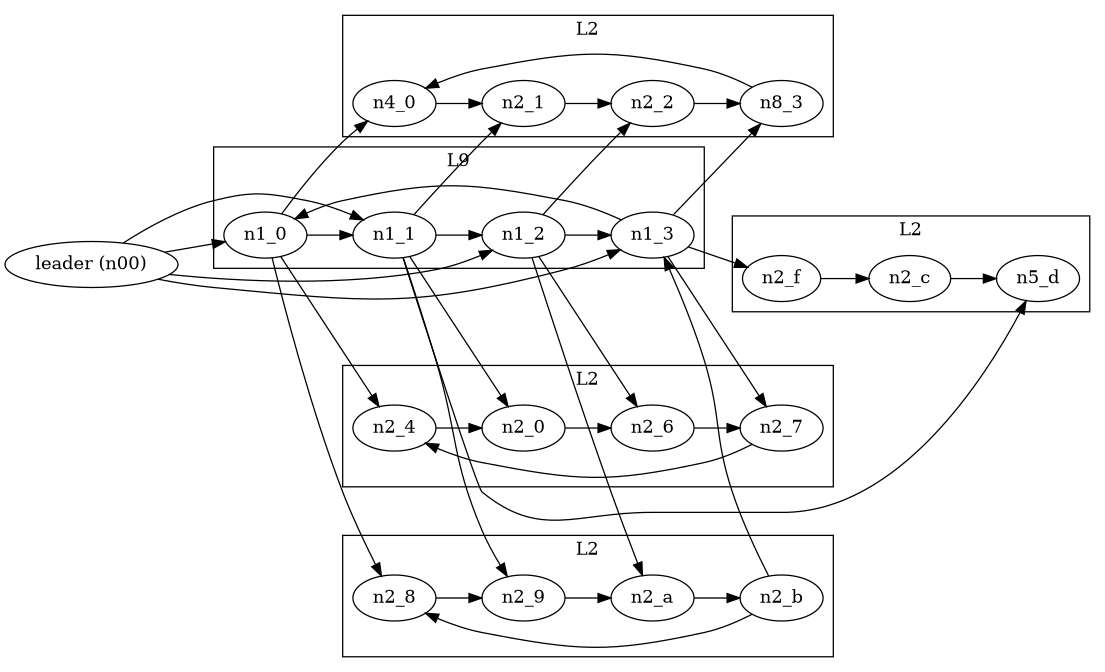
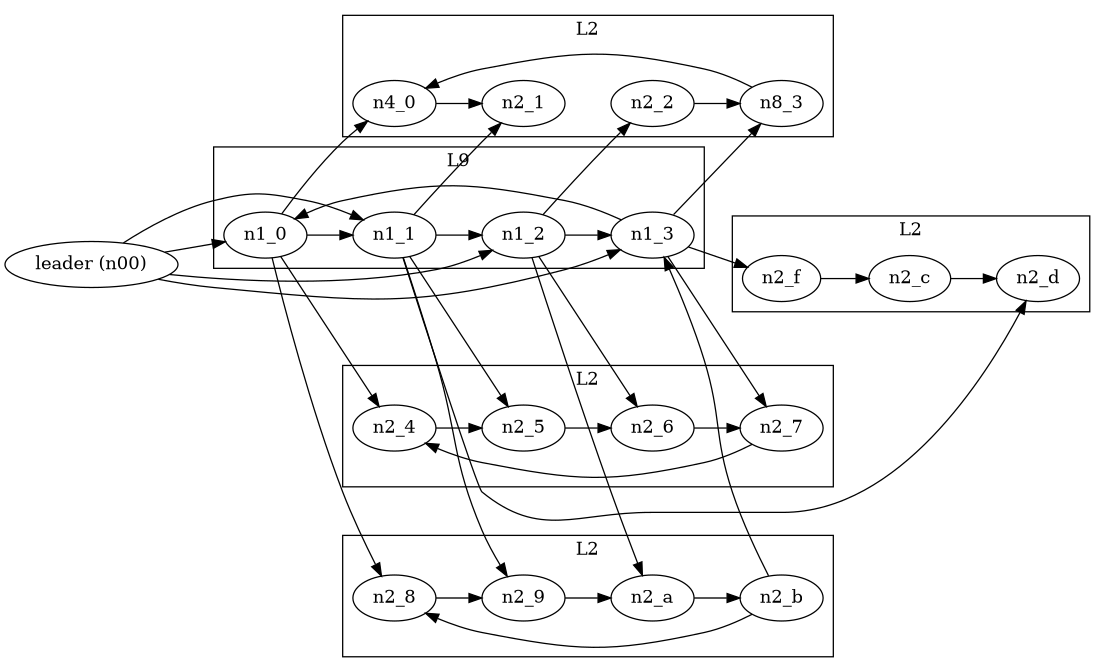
(581, 103) -> none
(1038, 279) -> (1038, 279)
(523, 428) -> (523, 428)
